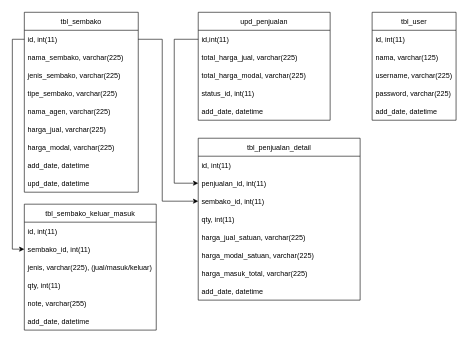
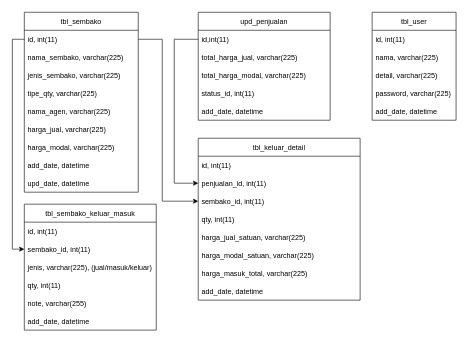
(410, 58) -> (410, 58)
(418, 76) -> (412, 76)
(77, 94) -> (69, 94)
(279, 148) -> (279, 148)
